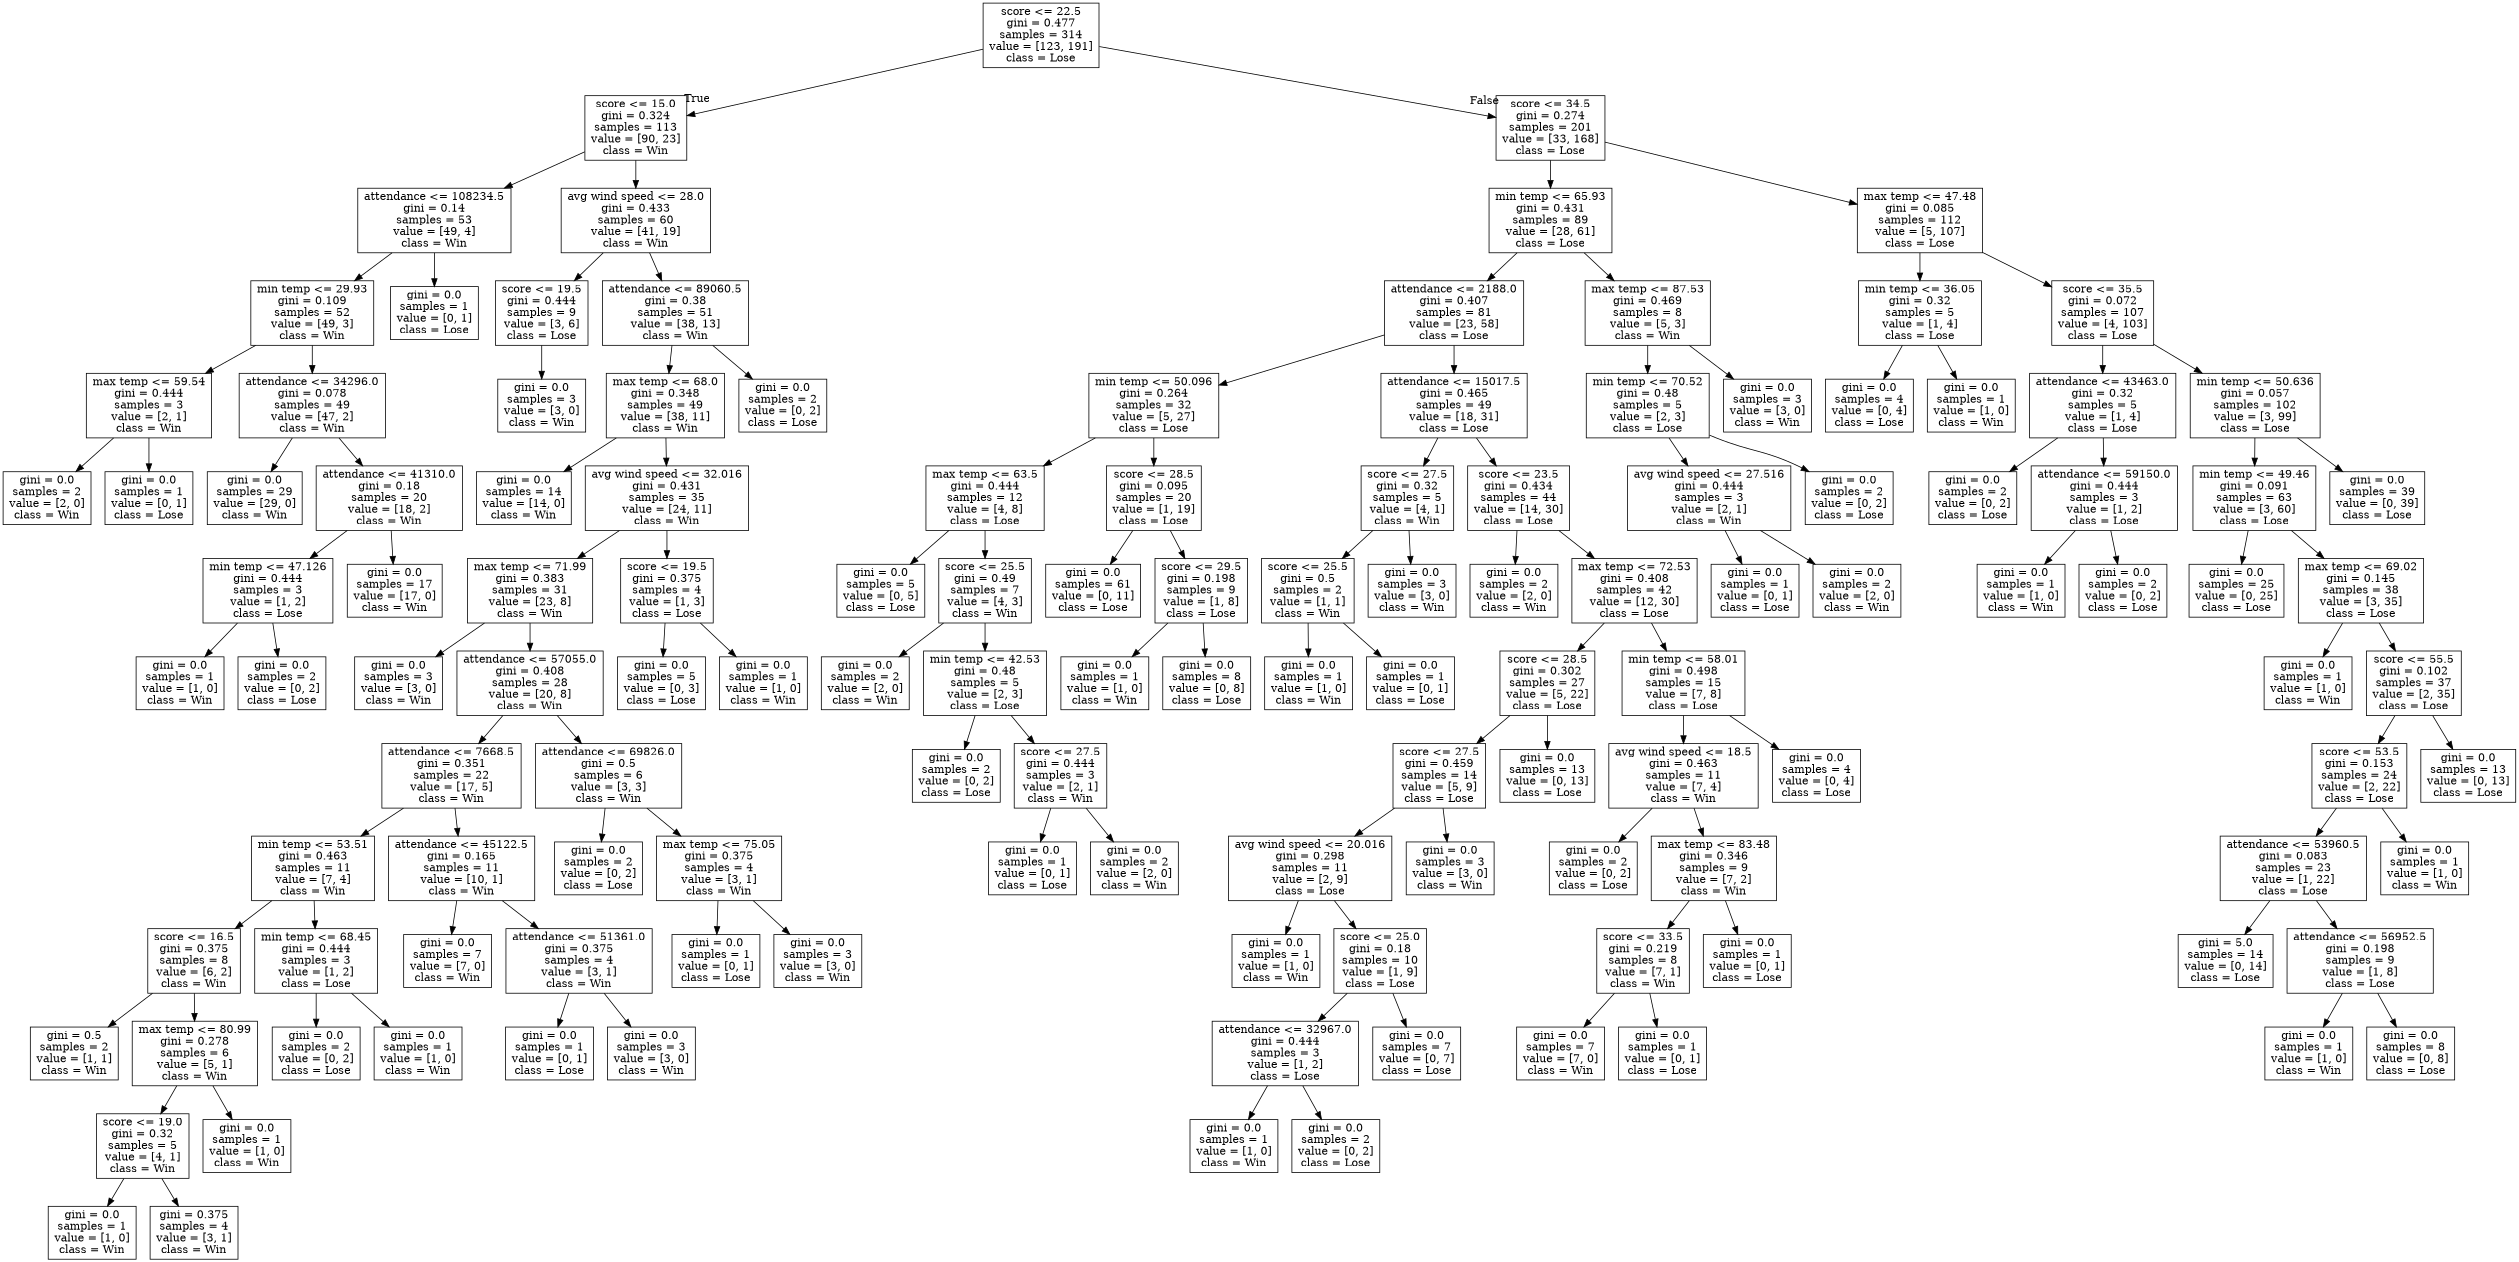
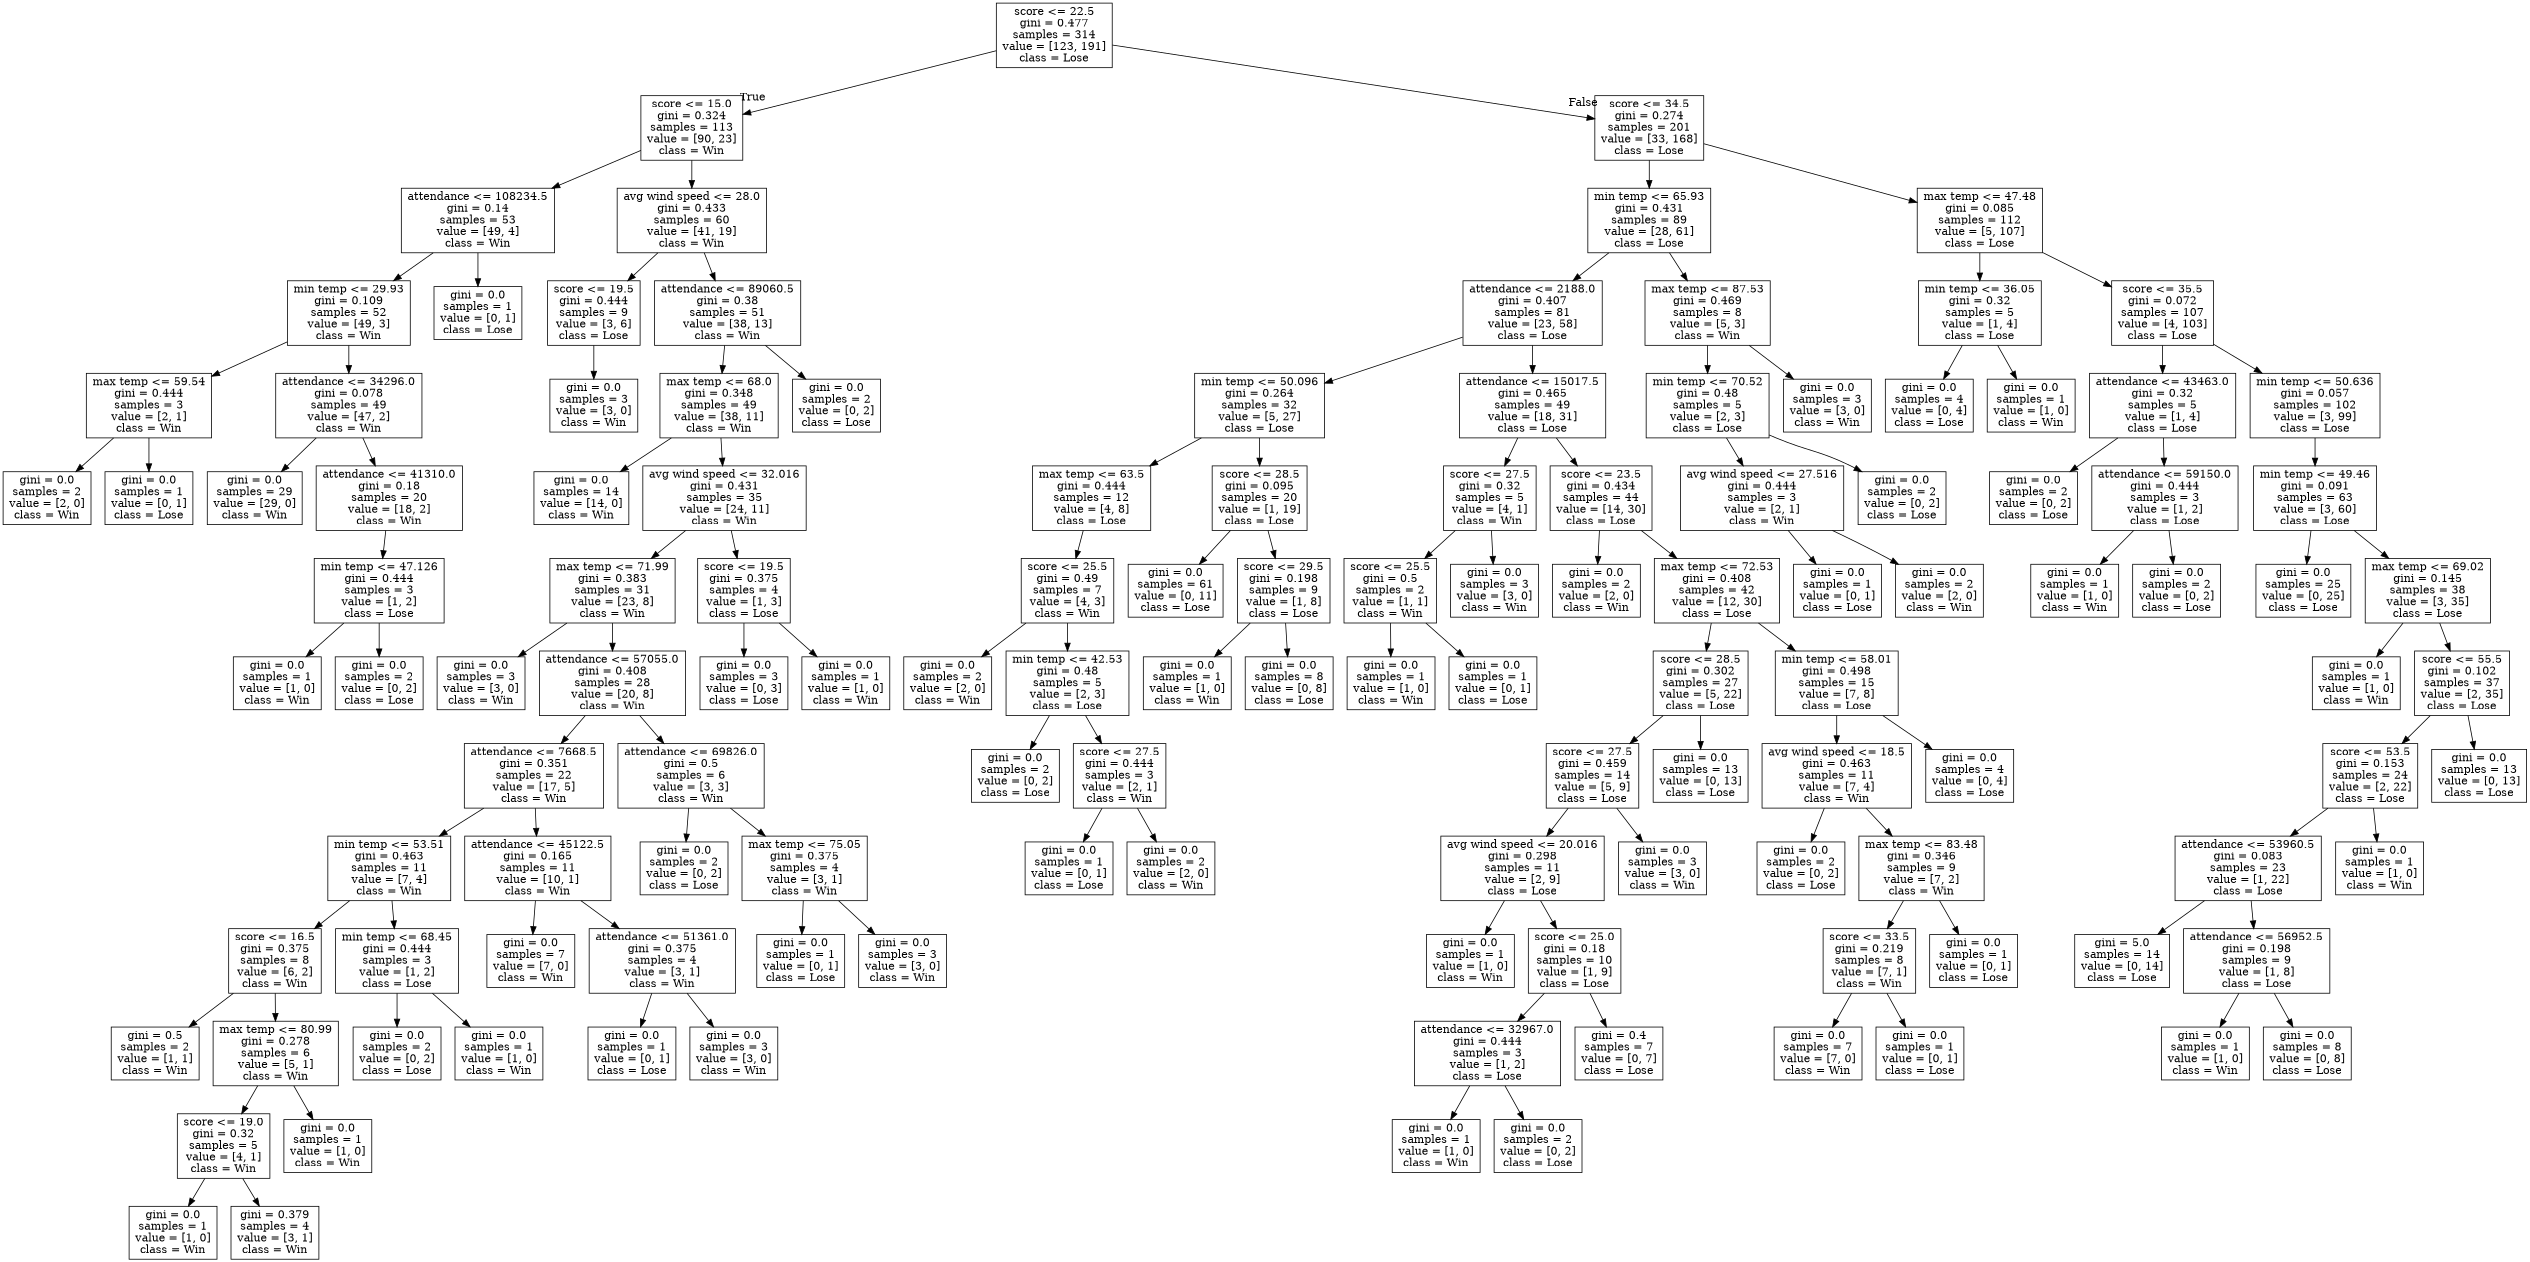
(2377, 498) -> none
(395, 591) -> none
(881, 591) -> none
(662, 683) -> (744, 683)
(1417, 1054) -> (1619, 1054)
(194, 1233) -> (275, 1233)
